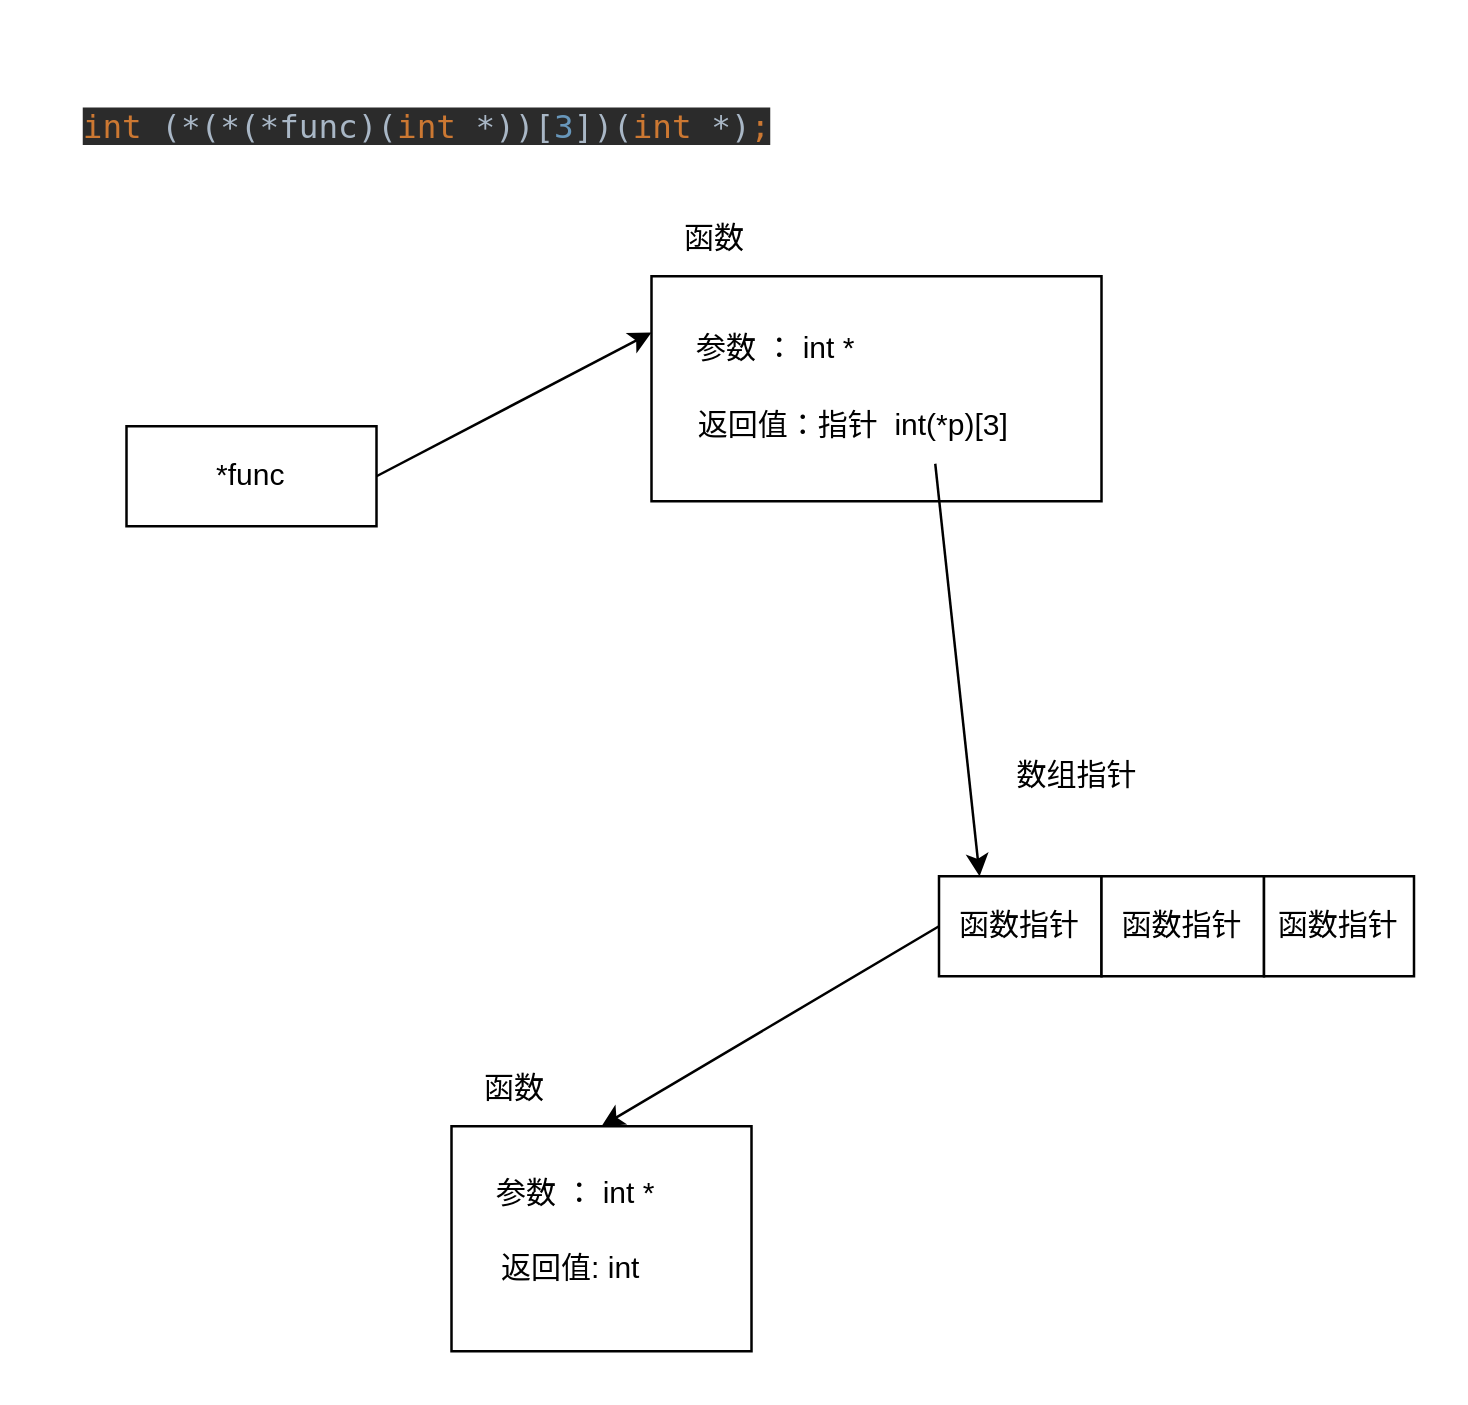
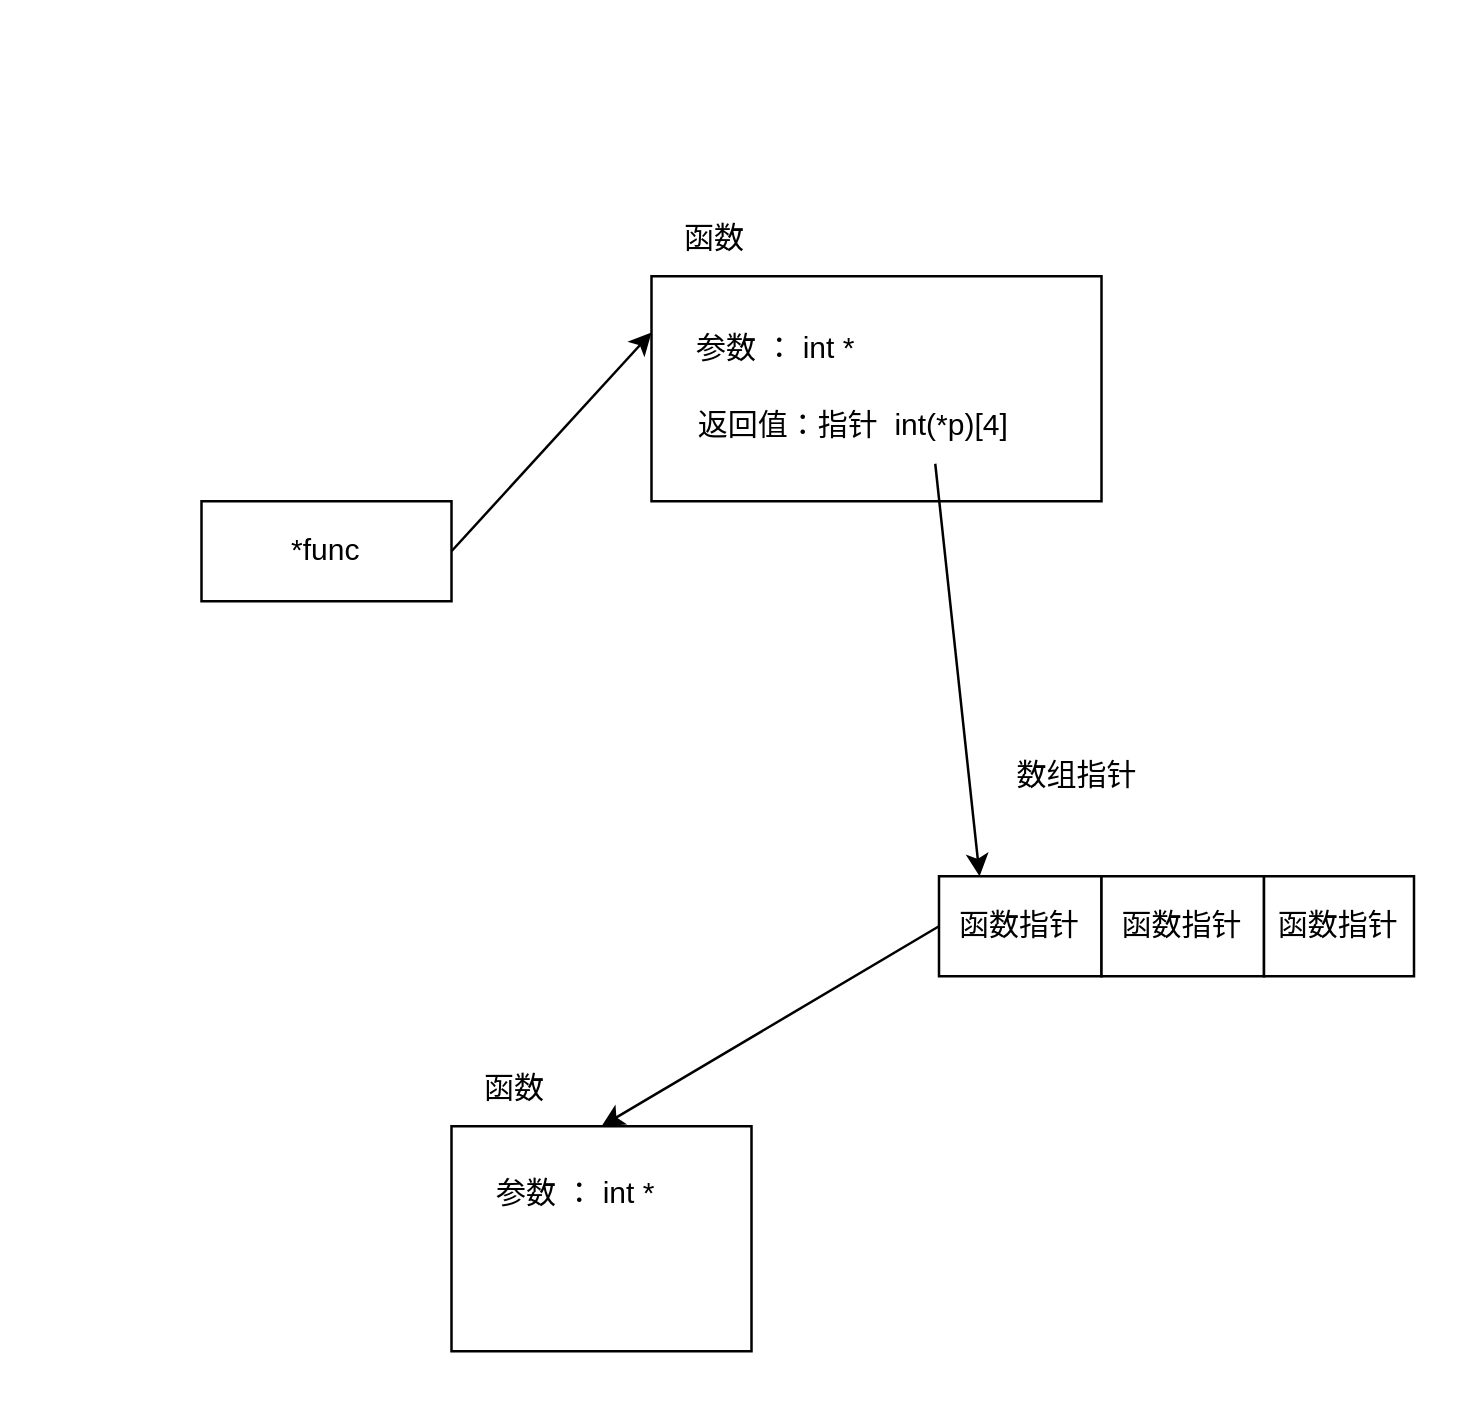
(426, 126) -> none
(854, 426) -> (854, 426)
(251, 476) -> (326, 551)
(571, 1269) -> none
